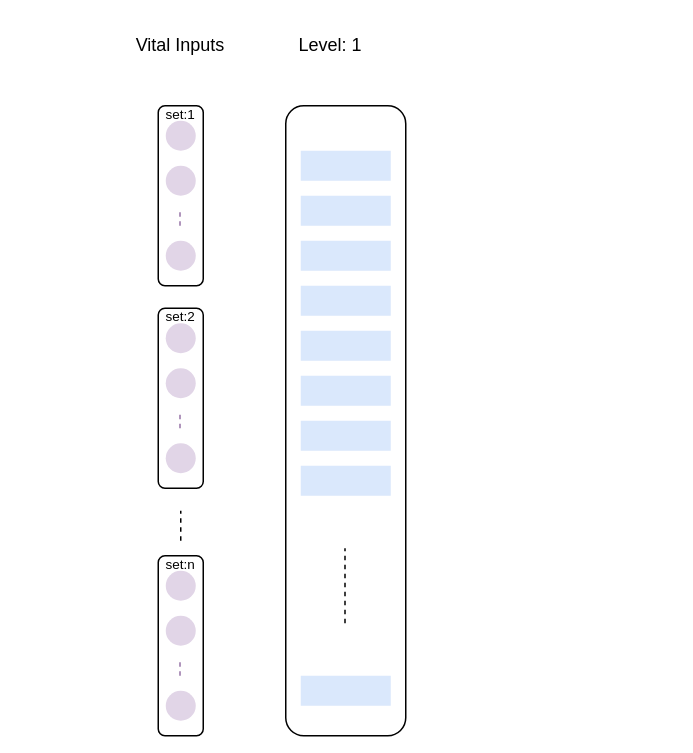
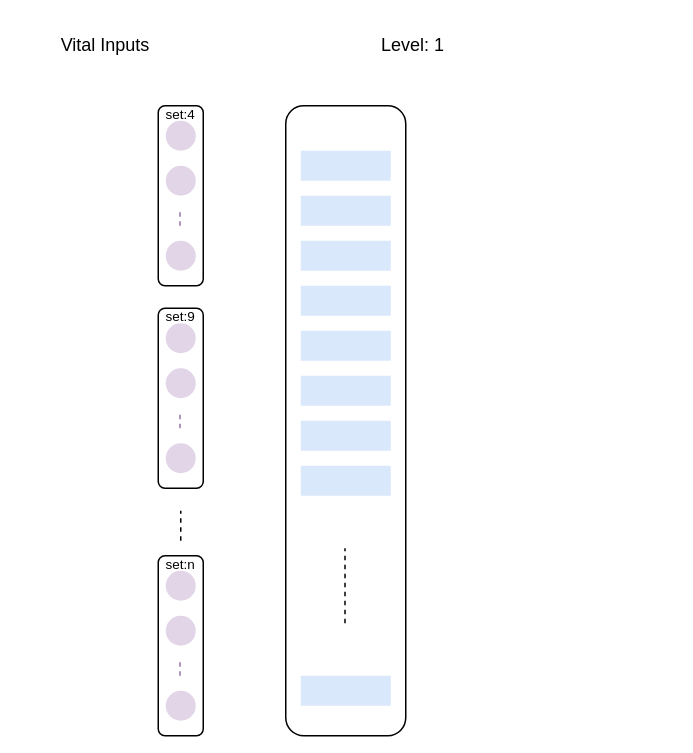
(181, 46) -> (106, 46)
(331, 46) -> (413, 46)
(181, 113) -> (181, 113)
(181, 316) -> (181, 316)
